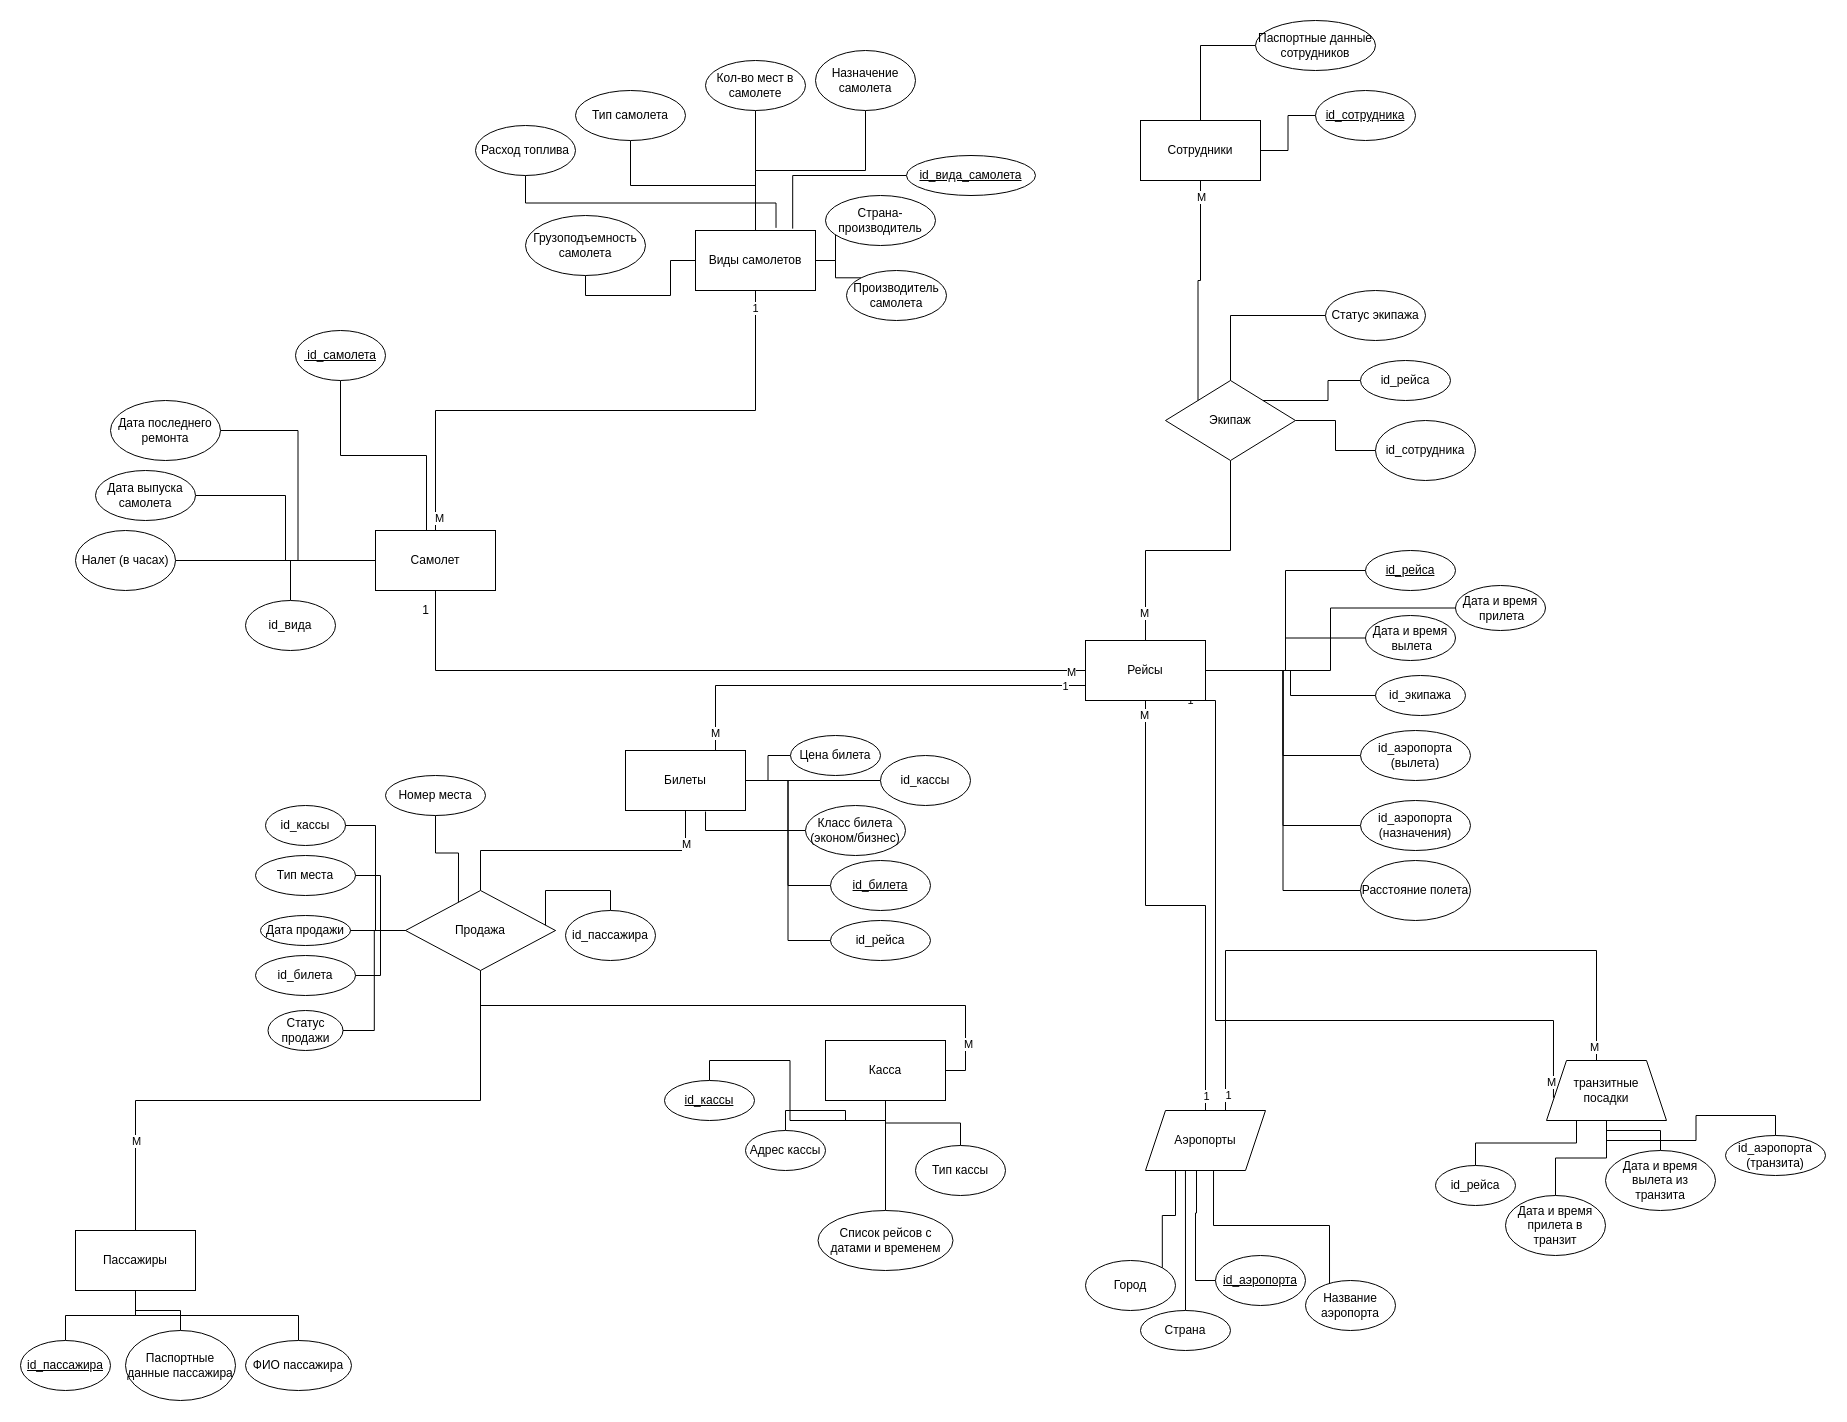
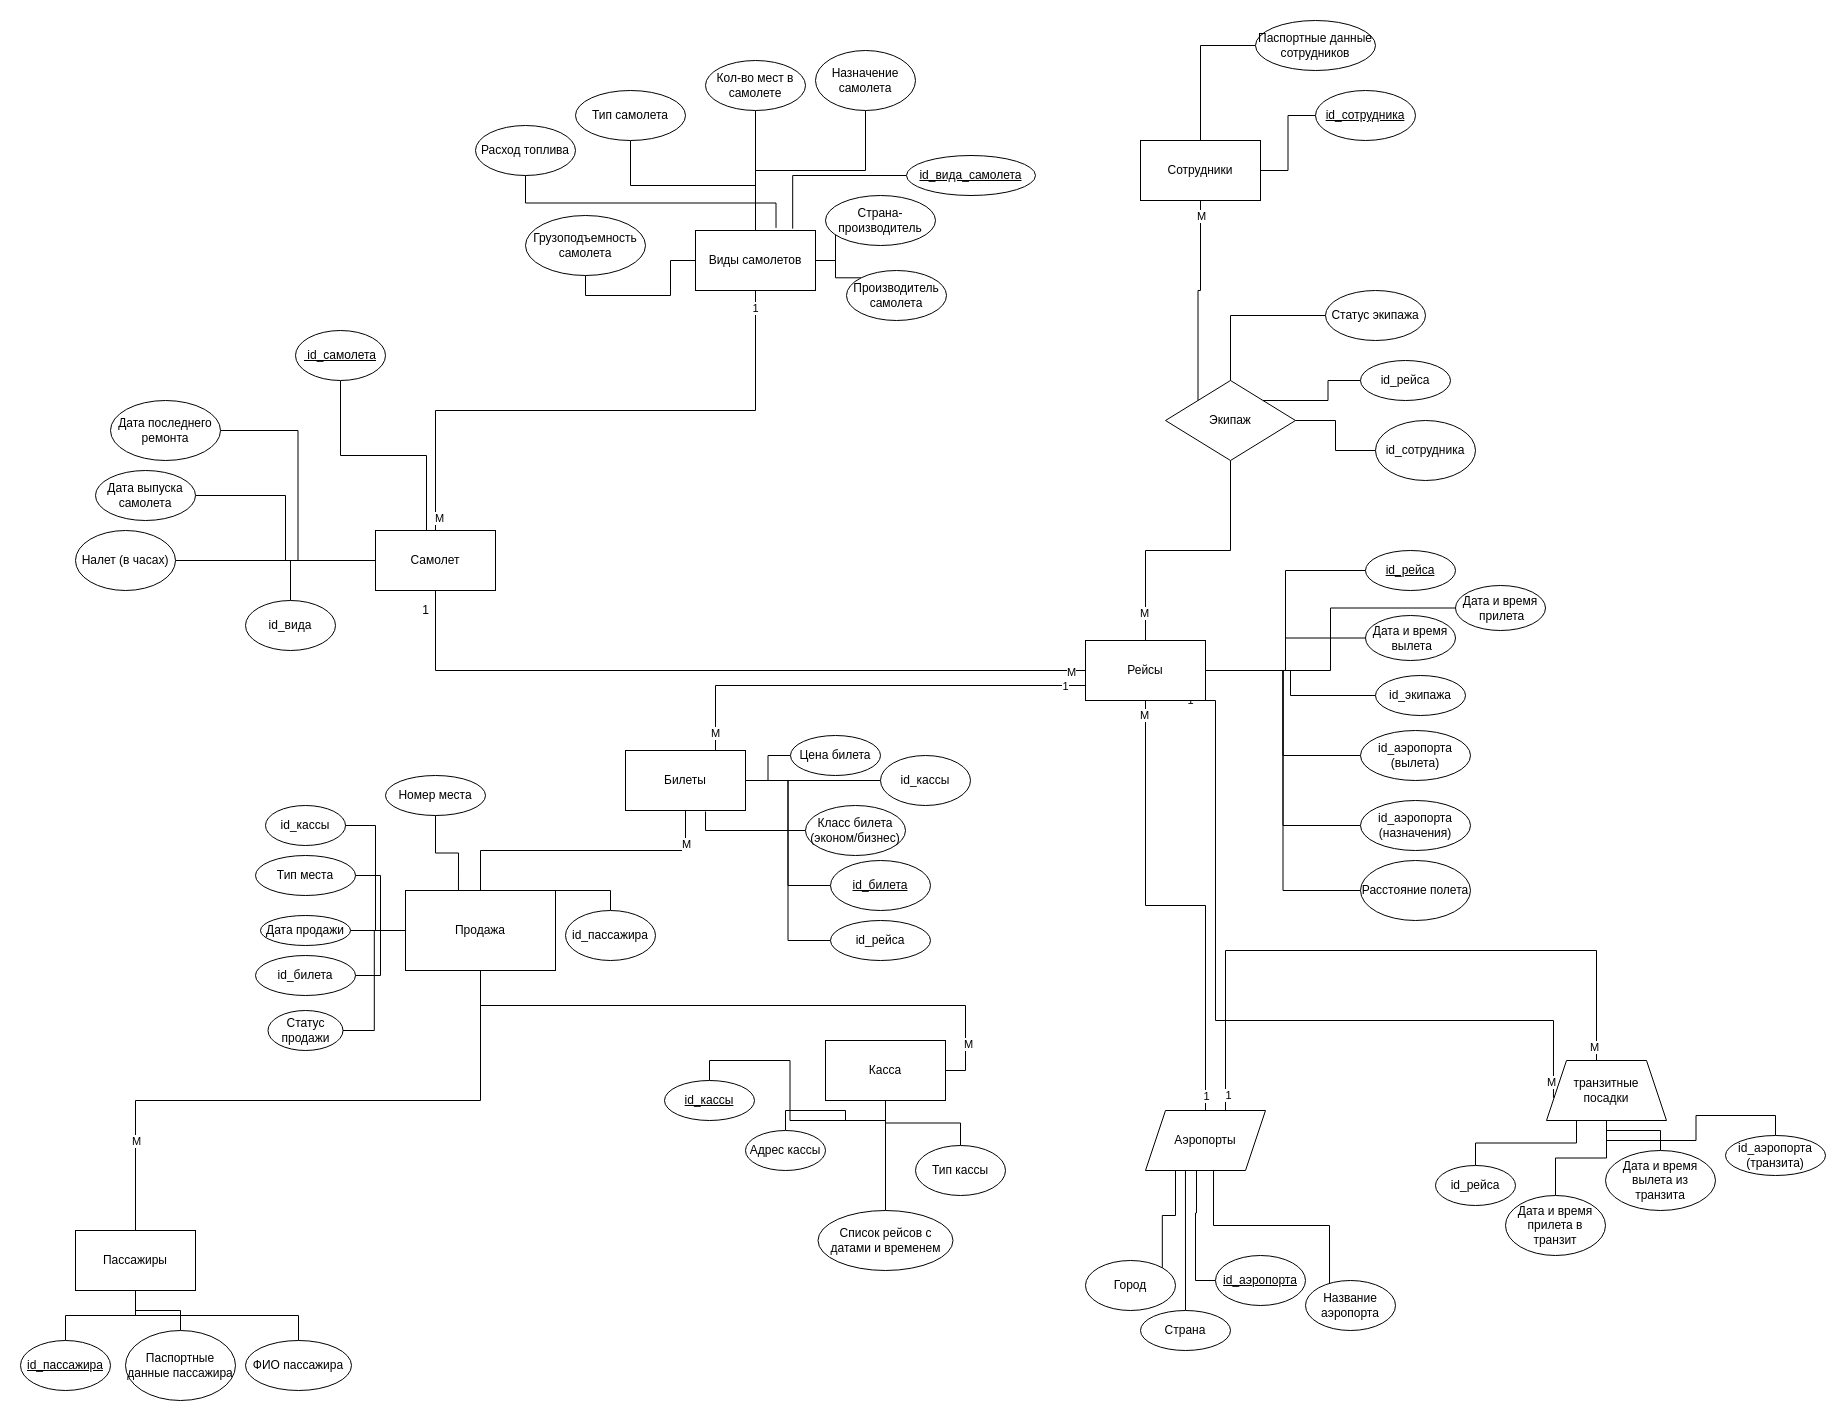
(1201, 151) -> (1201, 171)
(481, 931) -> (481, 931)
